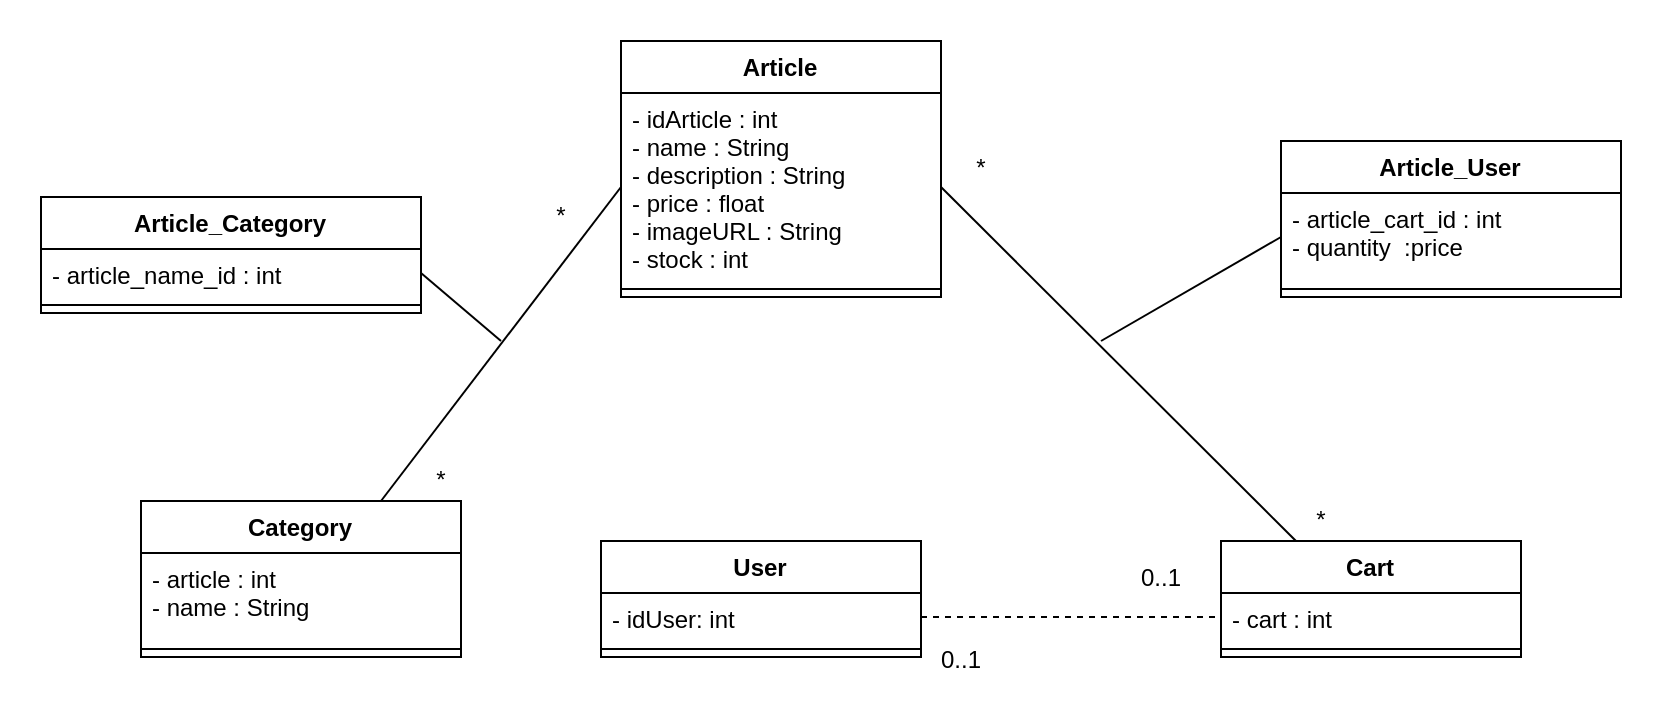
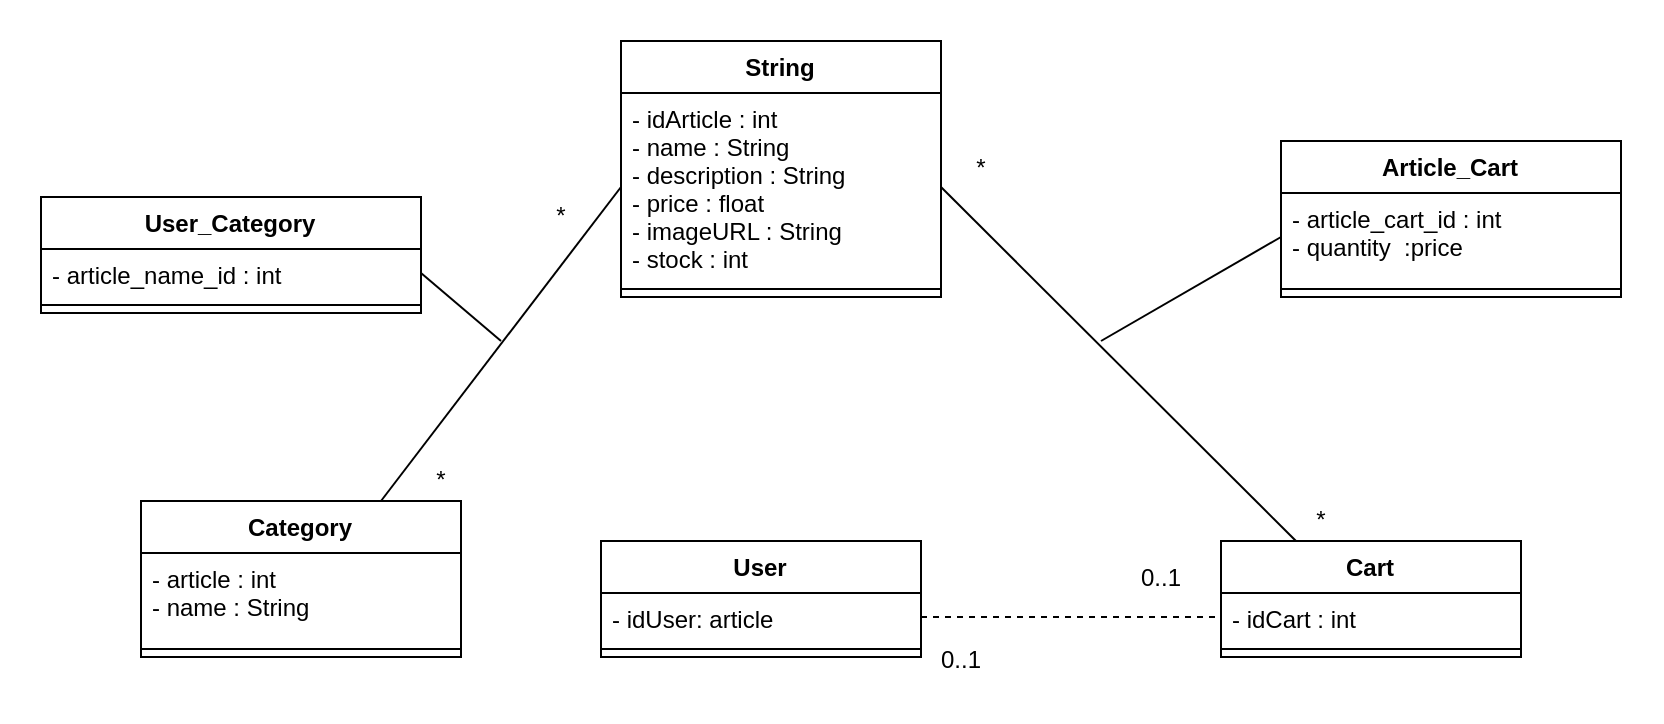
(780, 68) -> (780, 68)
(1450, 168) -> (1450, 168)
(230, 224) -> (230, 224)
(684, 620) -> (708, 620)
(1297, 620) -> (1307, 620)
